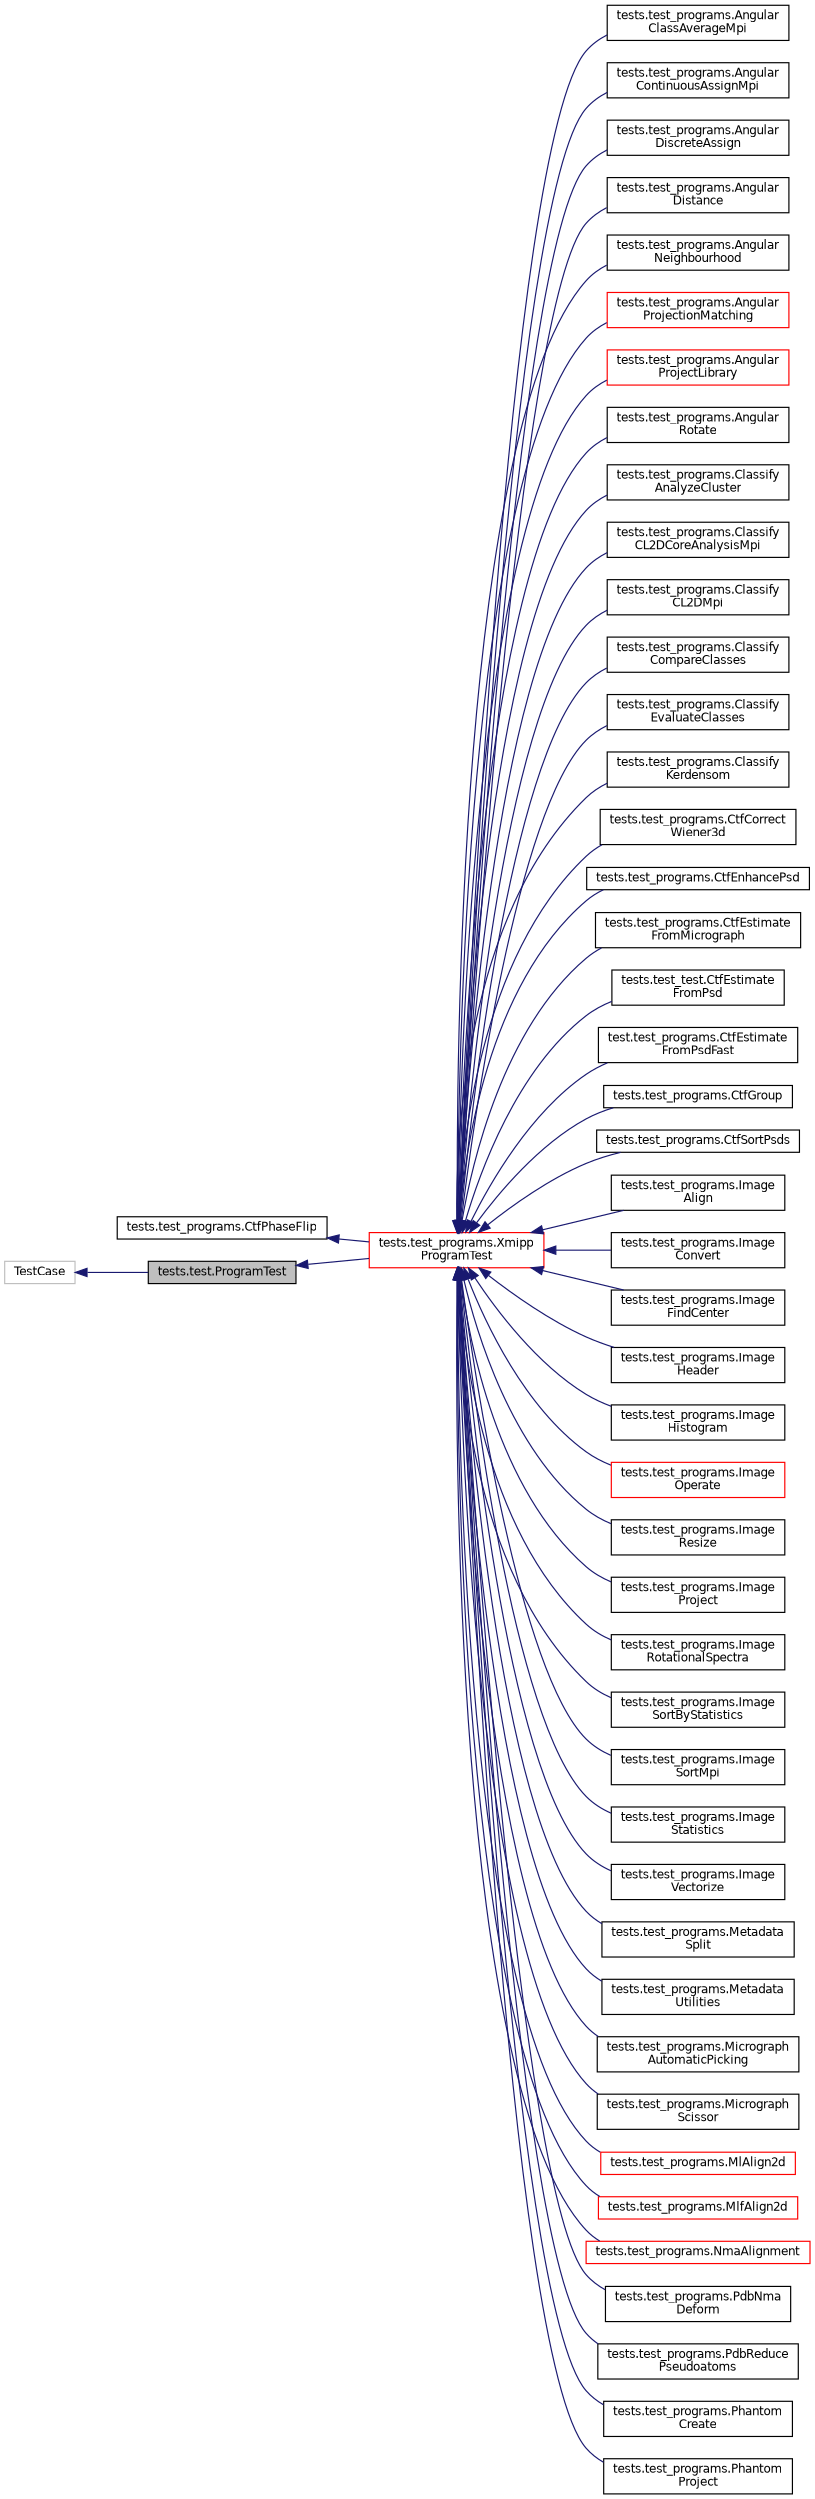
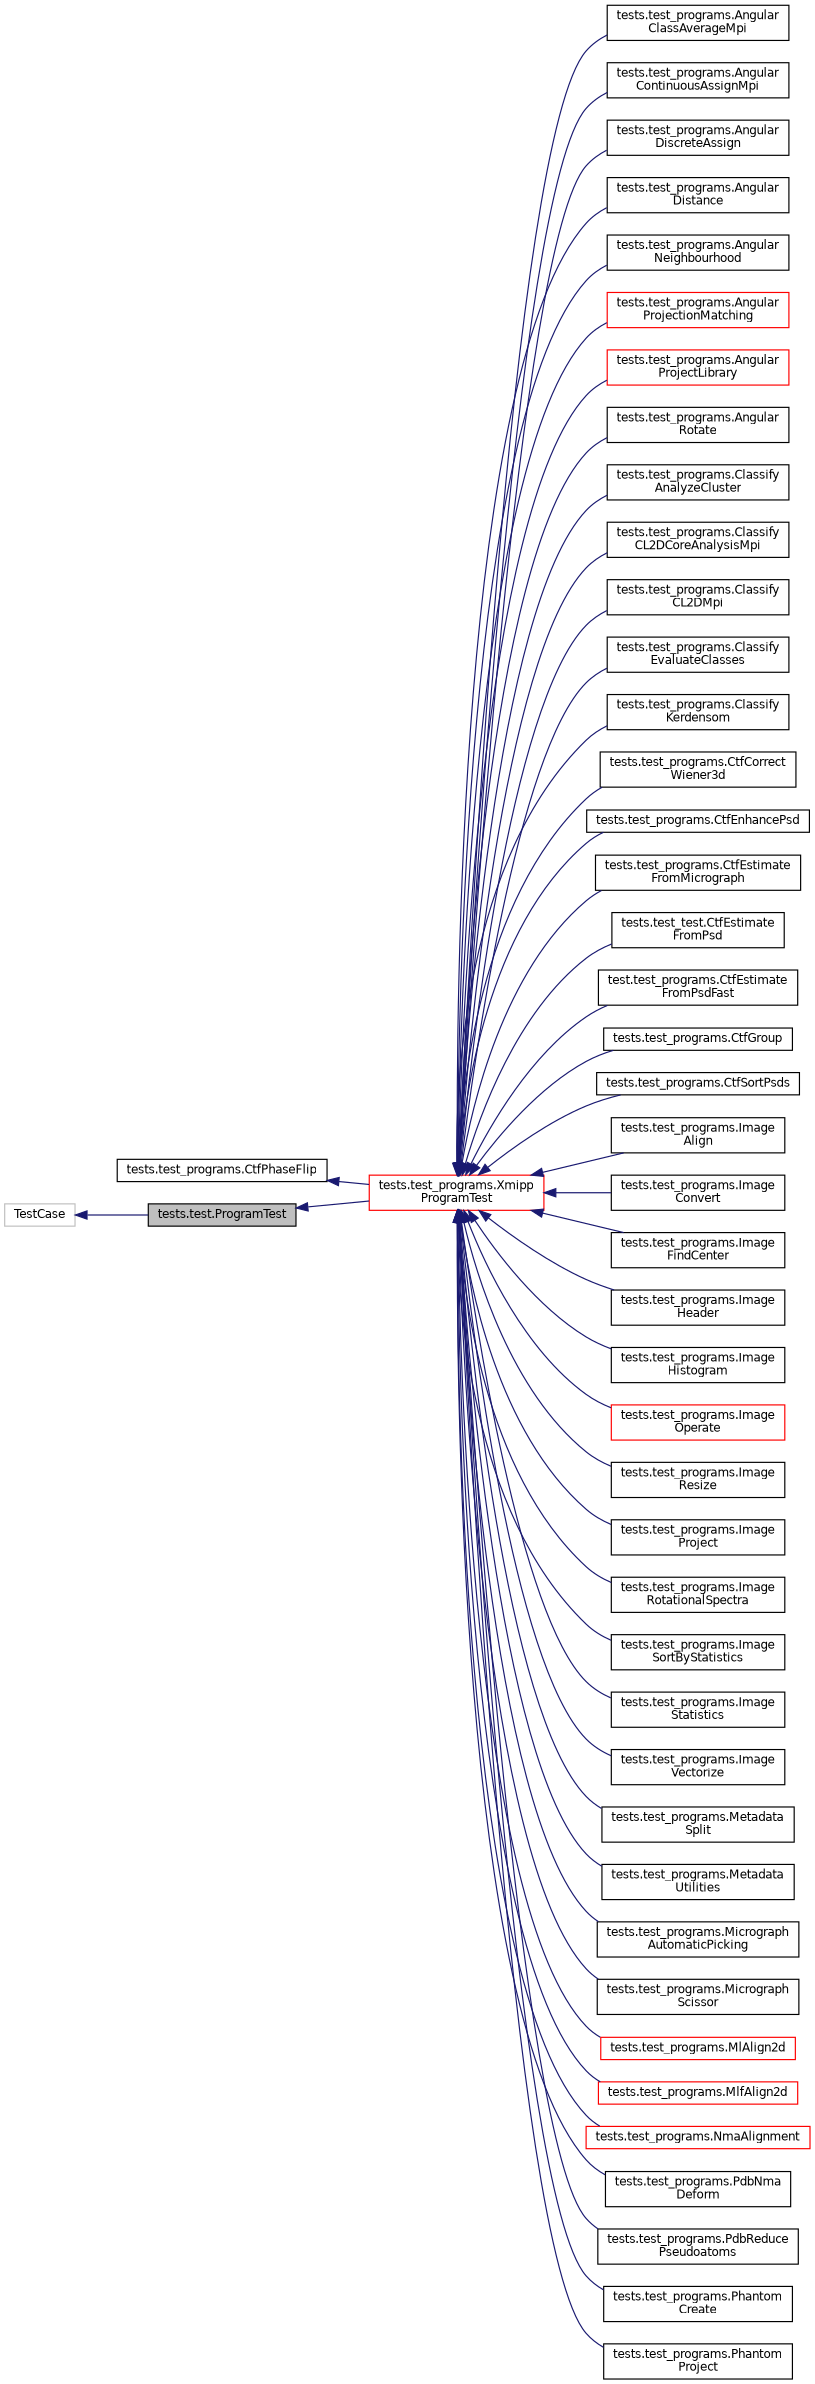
(698, 655) -> none
(698, 1767) -> none
